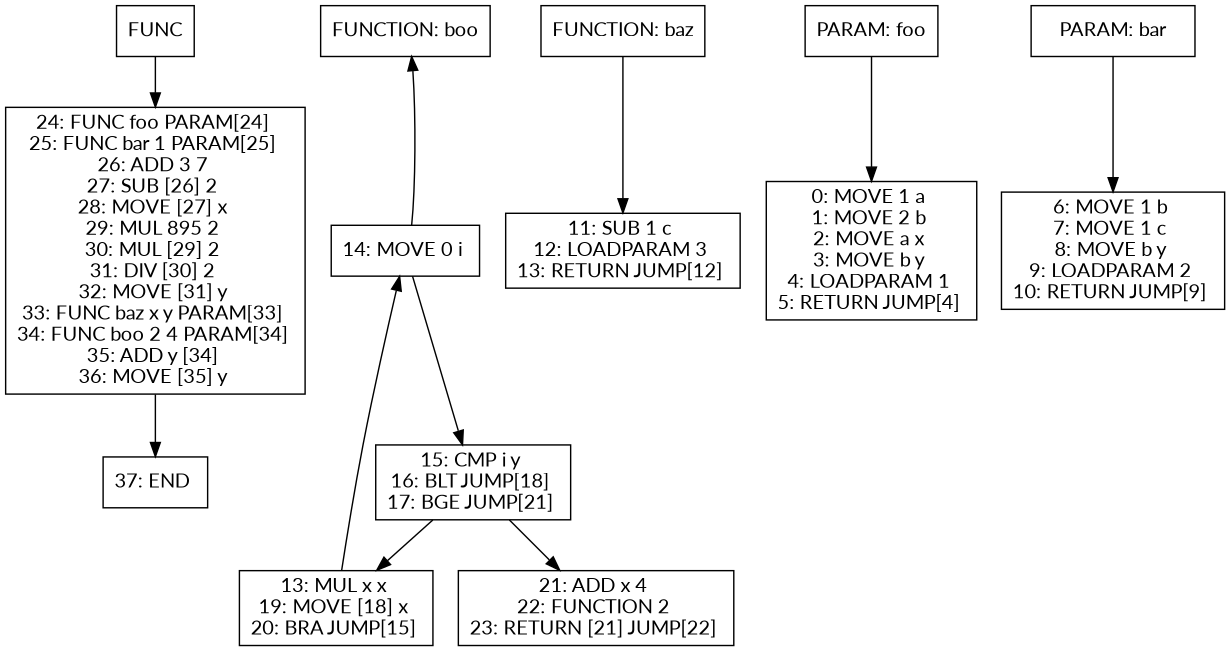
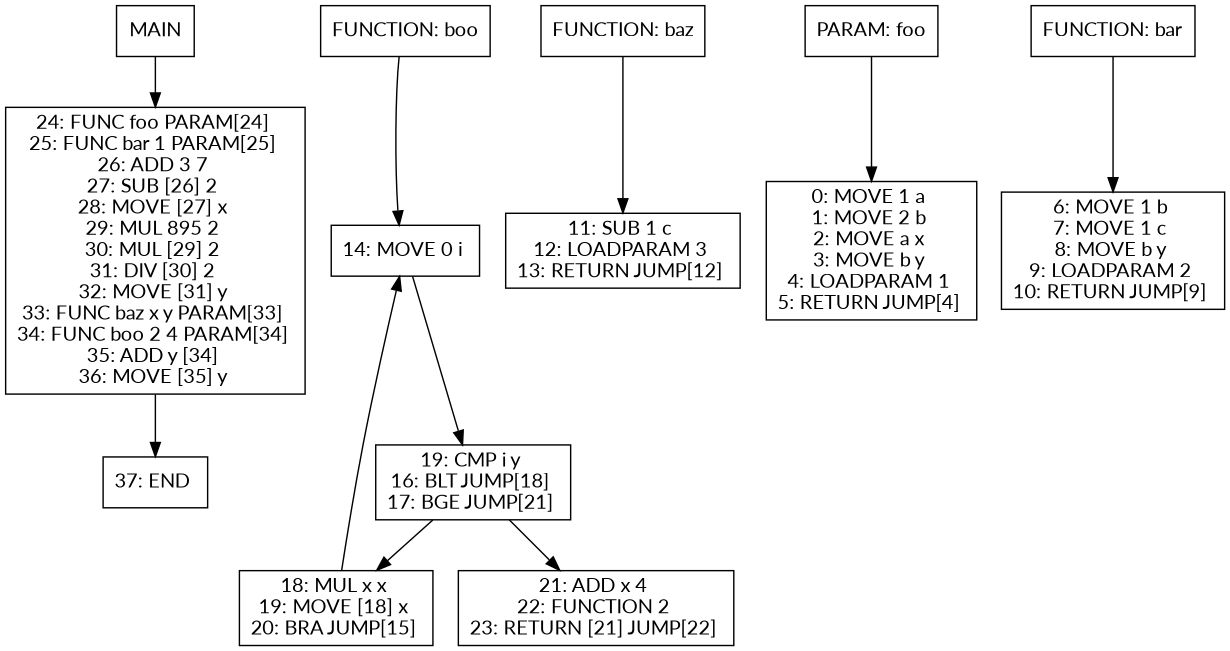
(155, 31) -> (155, 31)
(1113, 31) -> (1113, 31)
(415, 148) -> (396, 134)
(473, 482) -> (473, 482)
(336, 608) -> (336, 608)
